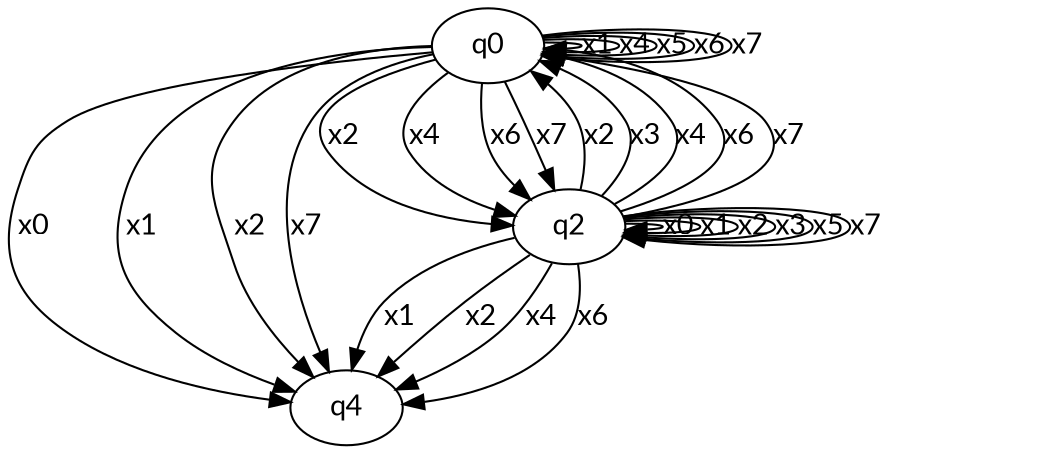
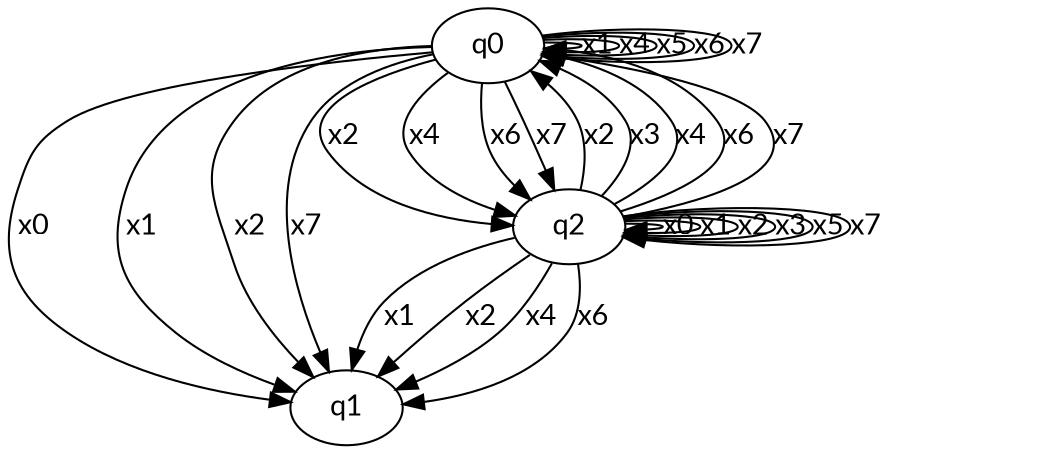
(347, 408) -> (347, 408)
